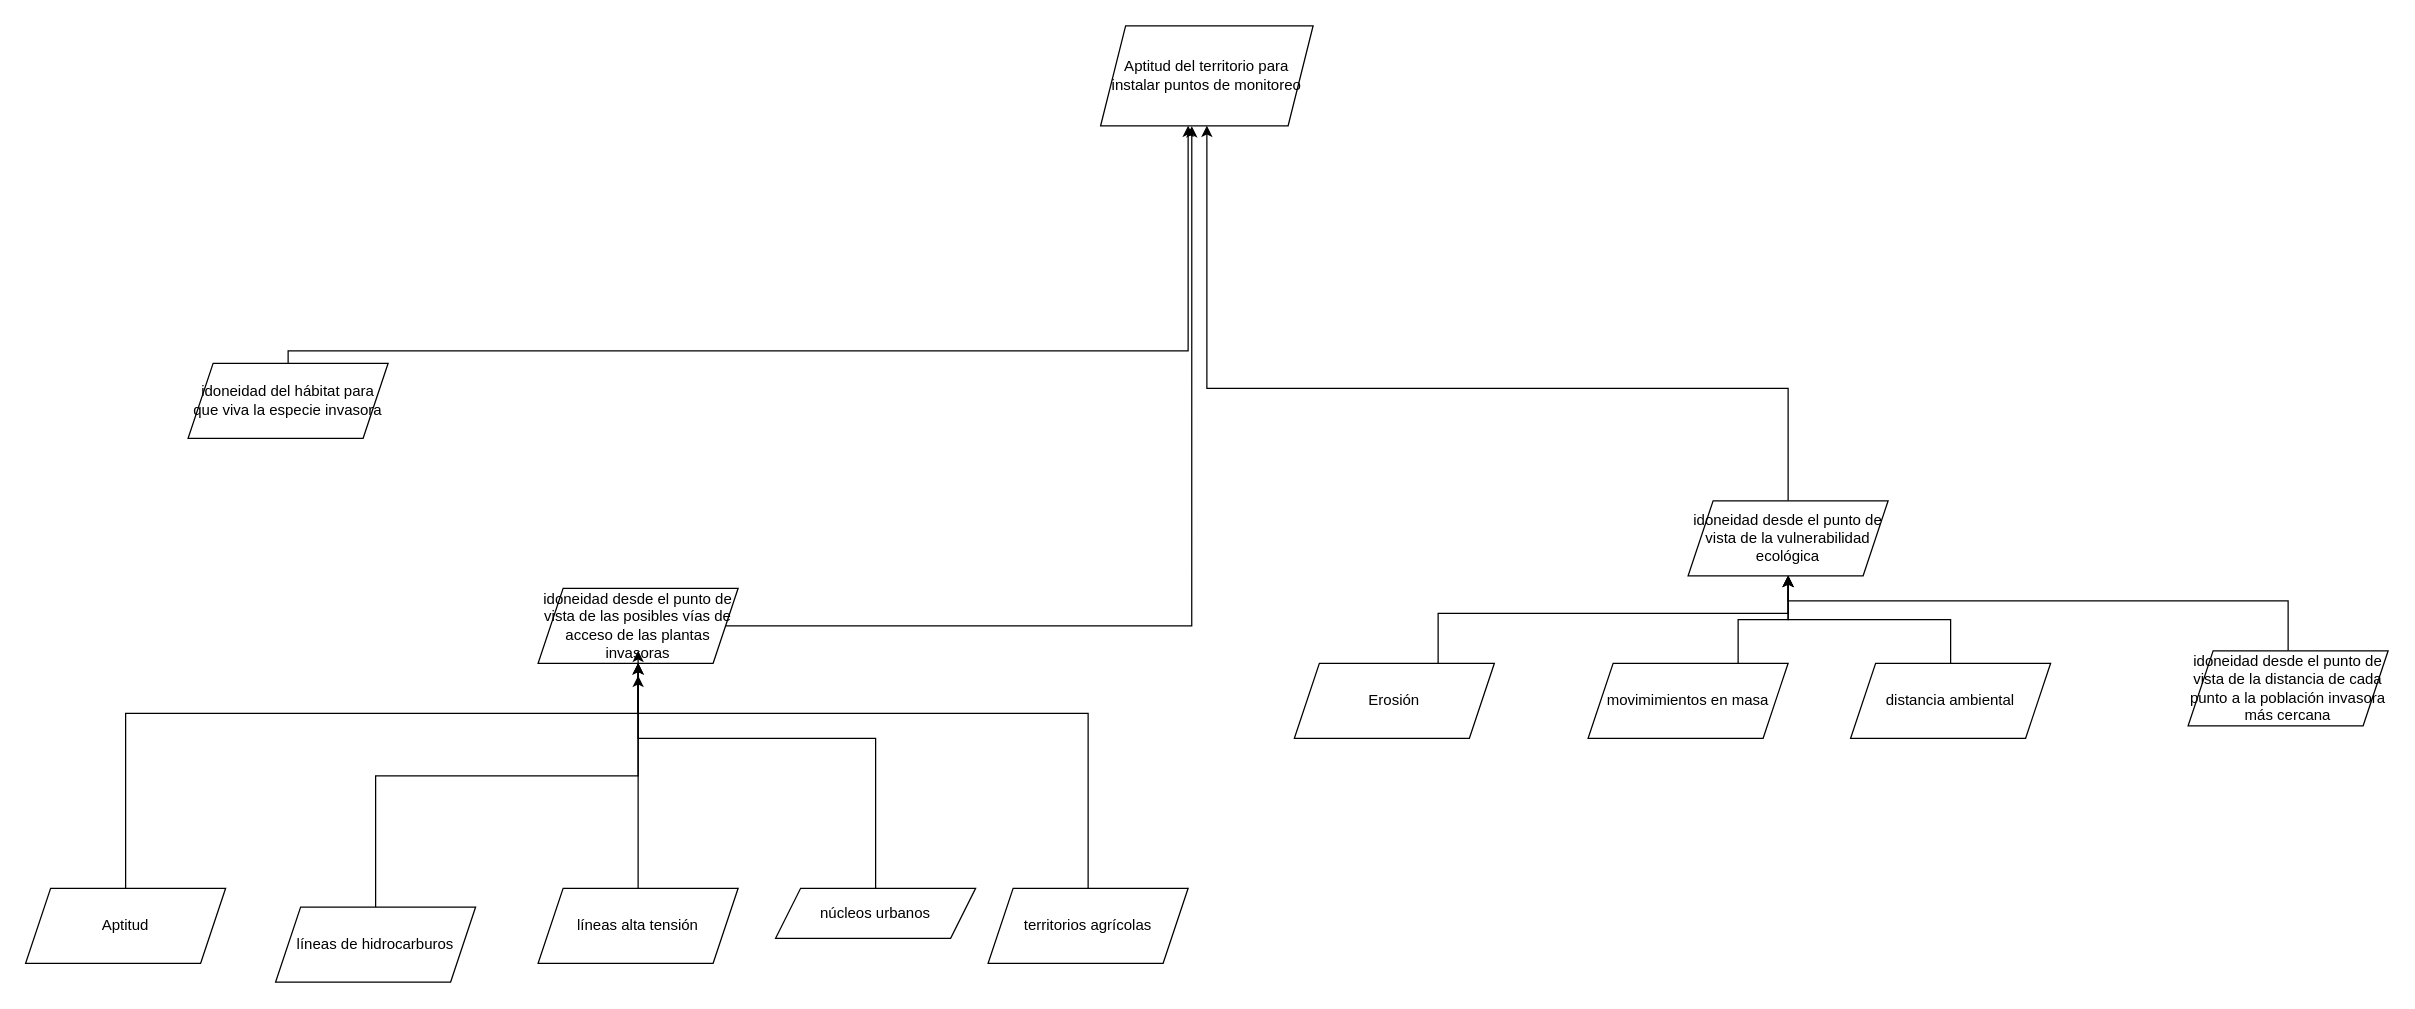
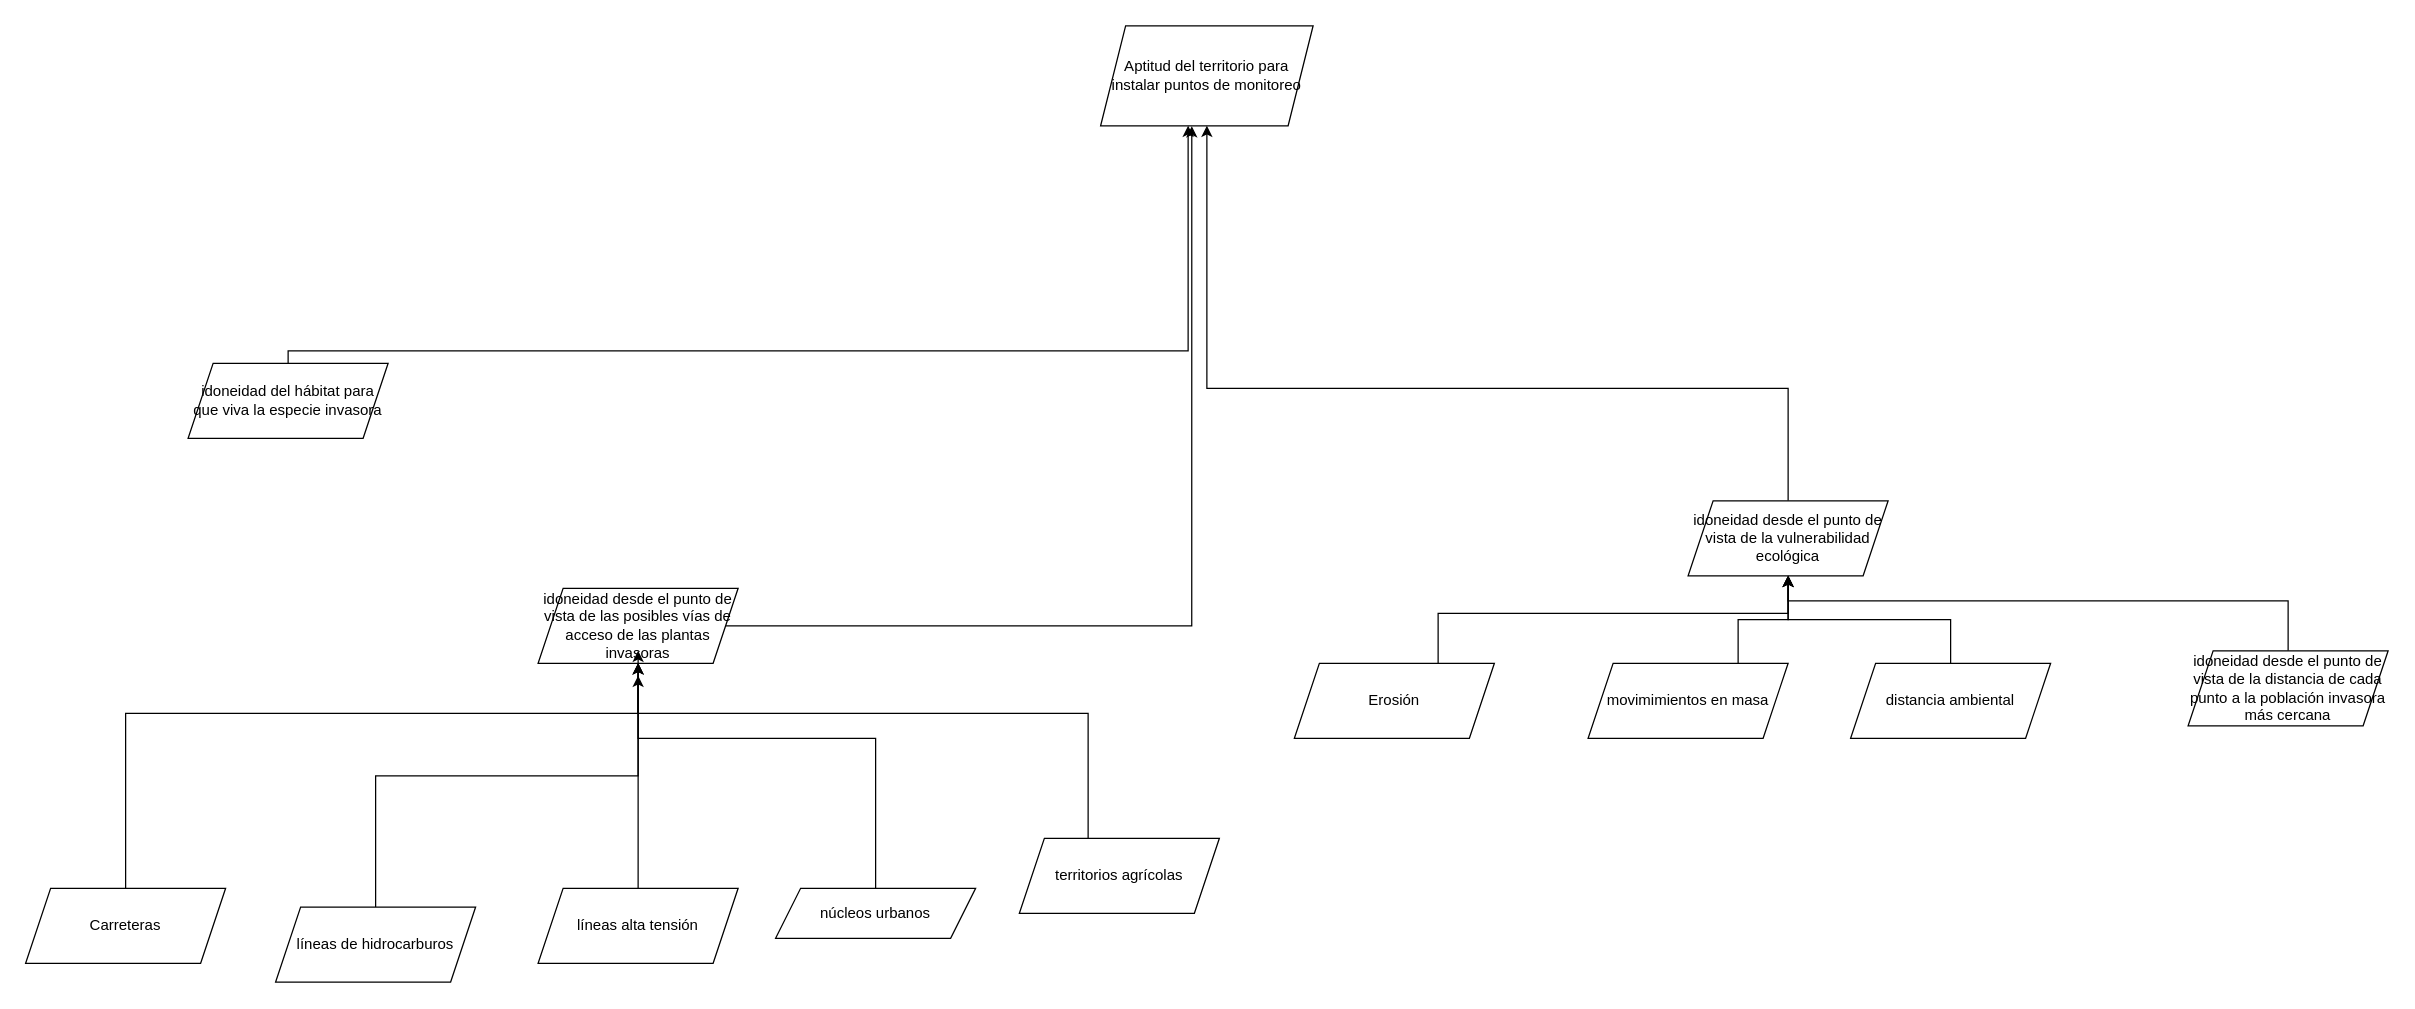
(126, 926) -> (126, 926)
(1088, 926) -> (1119, 876)
